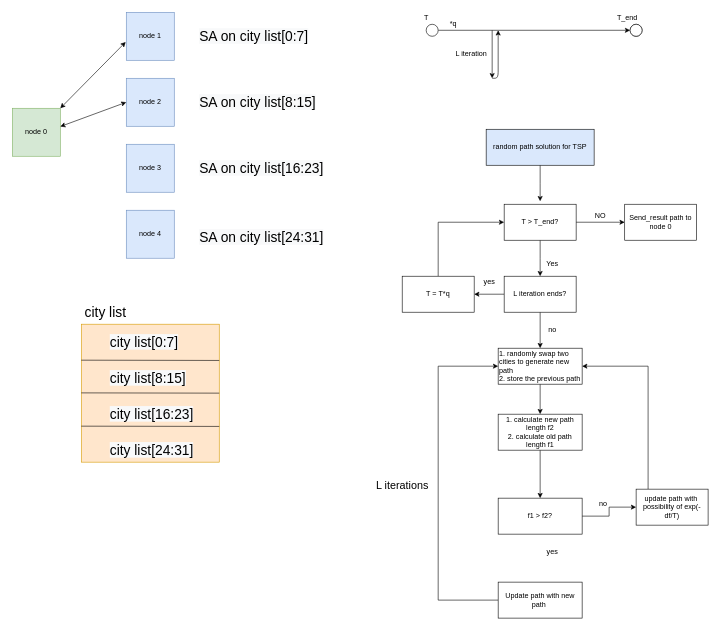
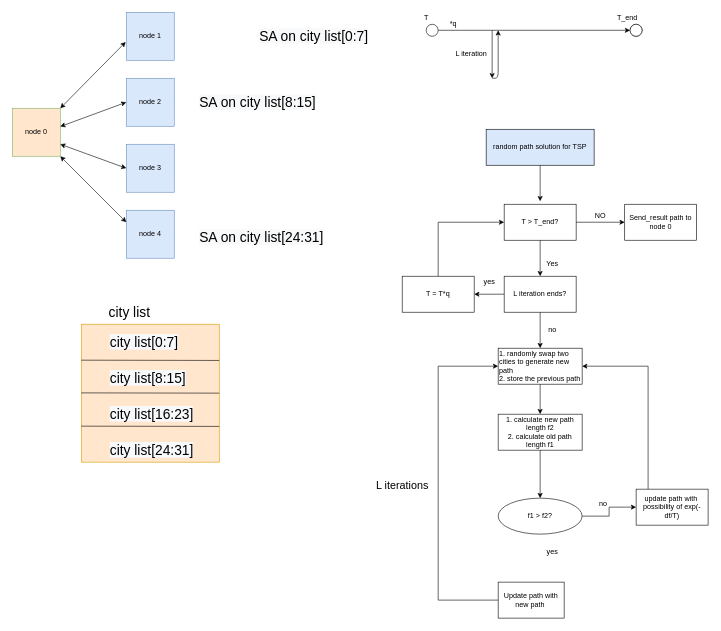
(264, 33) -> (324, 33)
(36, 132) -> (36, 132)
none -> (93, 156)
(270, 165) -> none
none -> (93, 189)
(105, 312) -> (129, 312)
(540, 516) -> (540, 516)
(540, 600) -> (531, 600)
